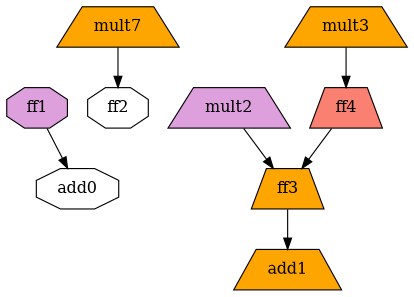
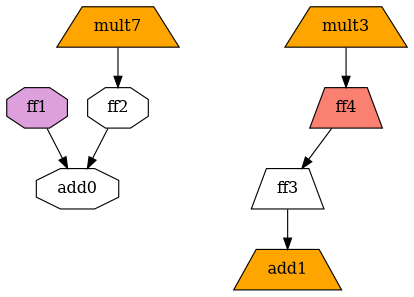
(229, 108) -> none
none -> (100, 143)
(288, 189) -> (288, 189)
